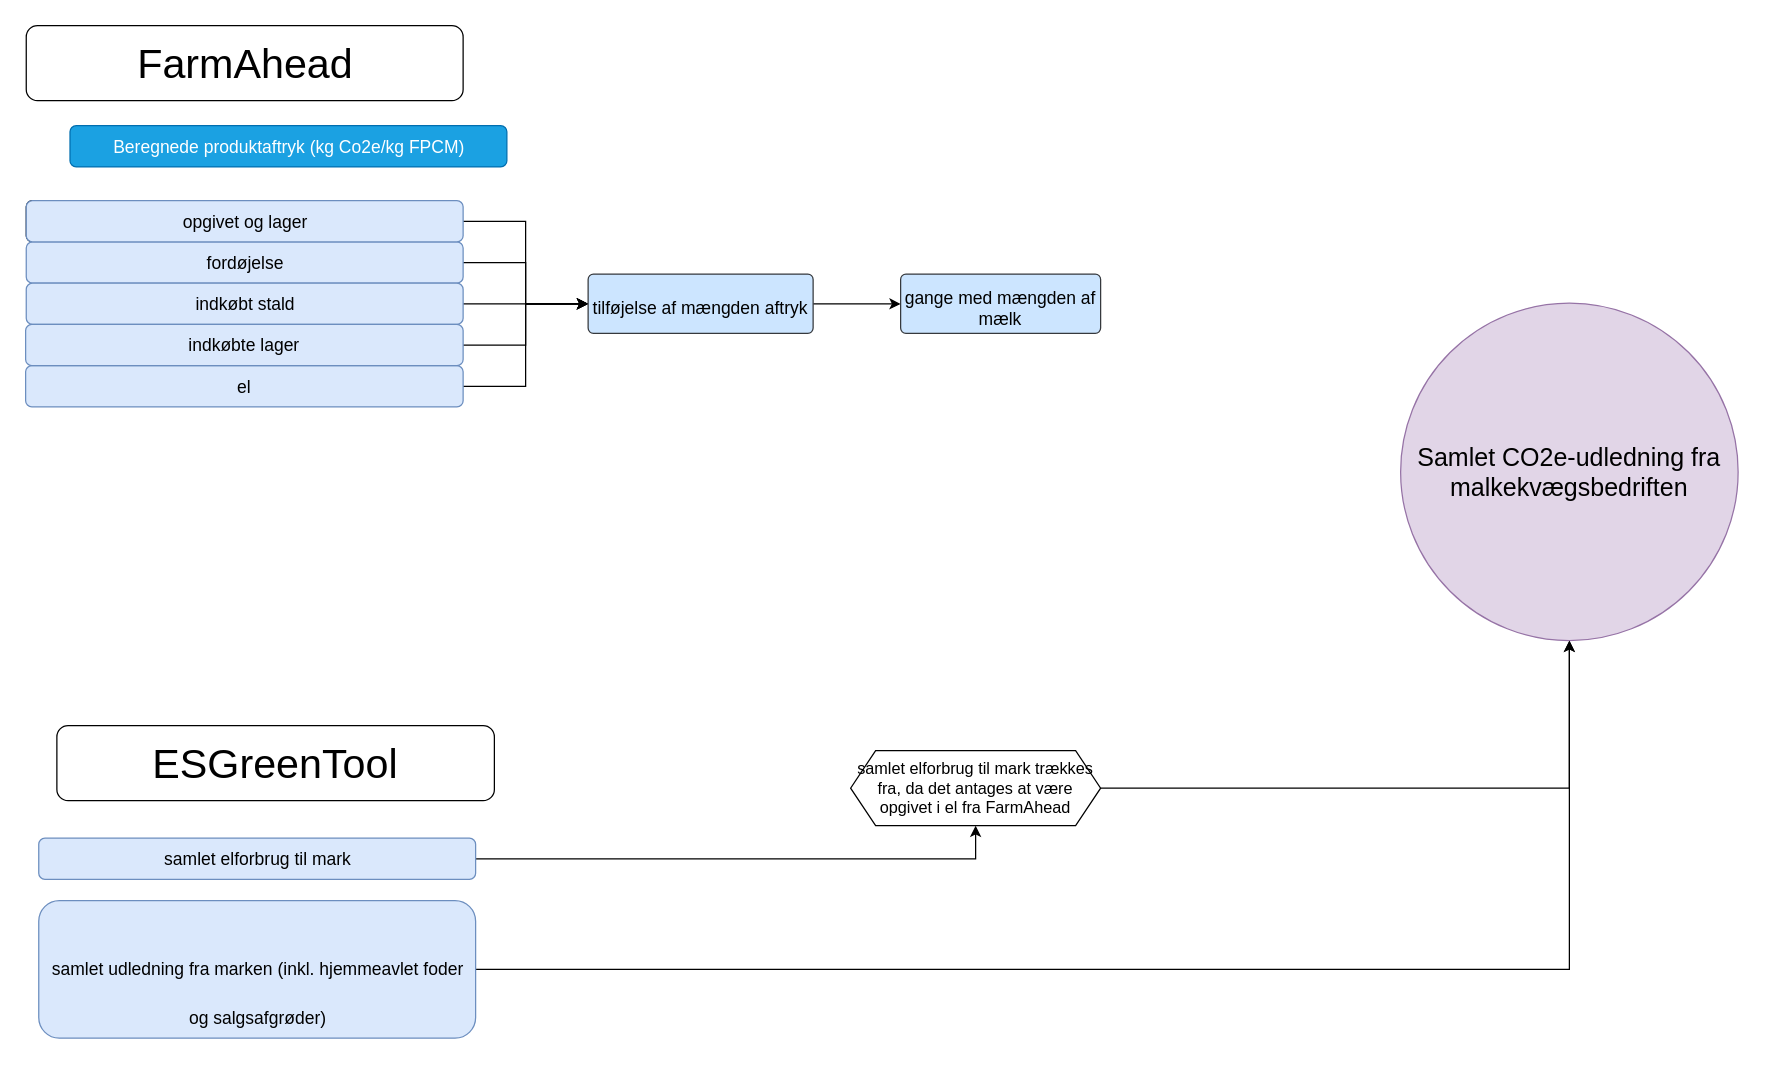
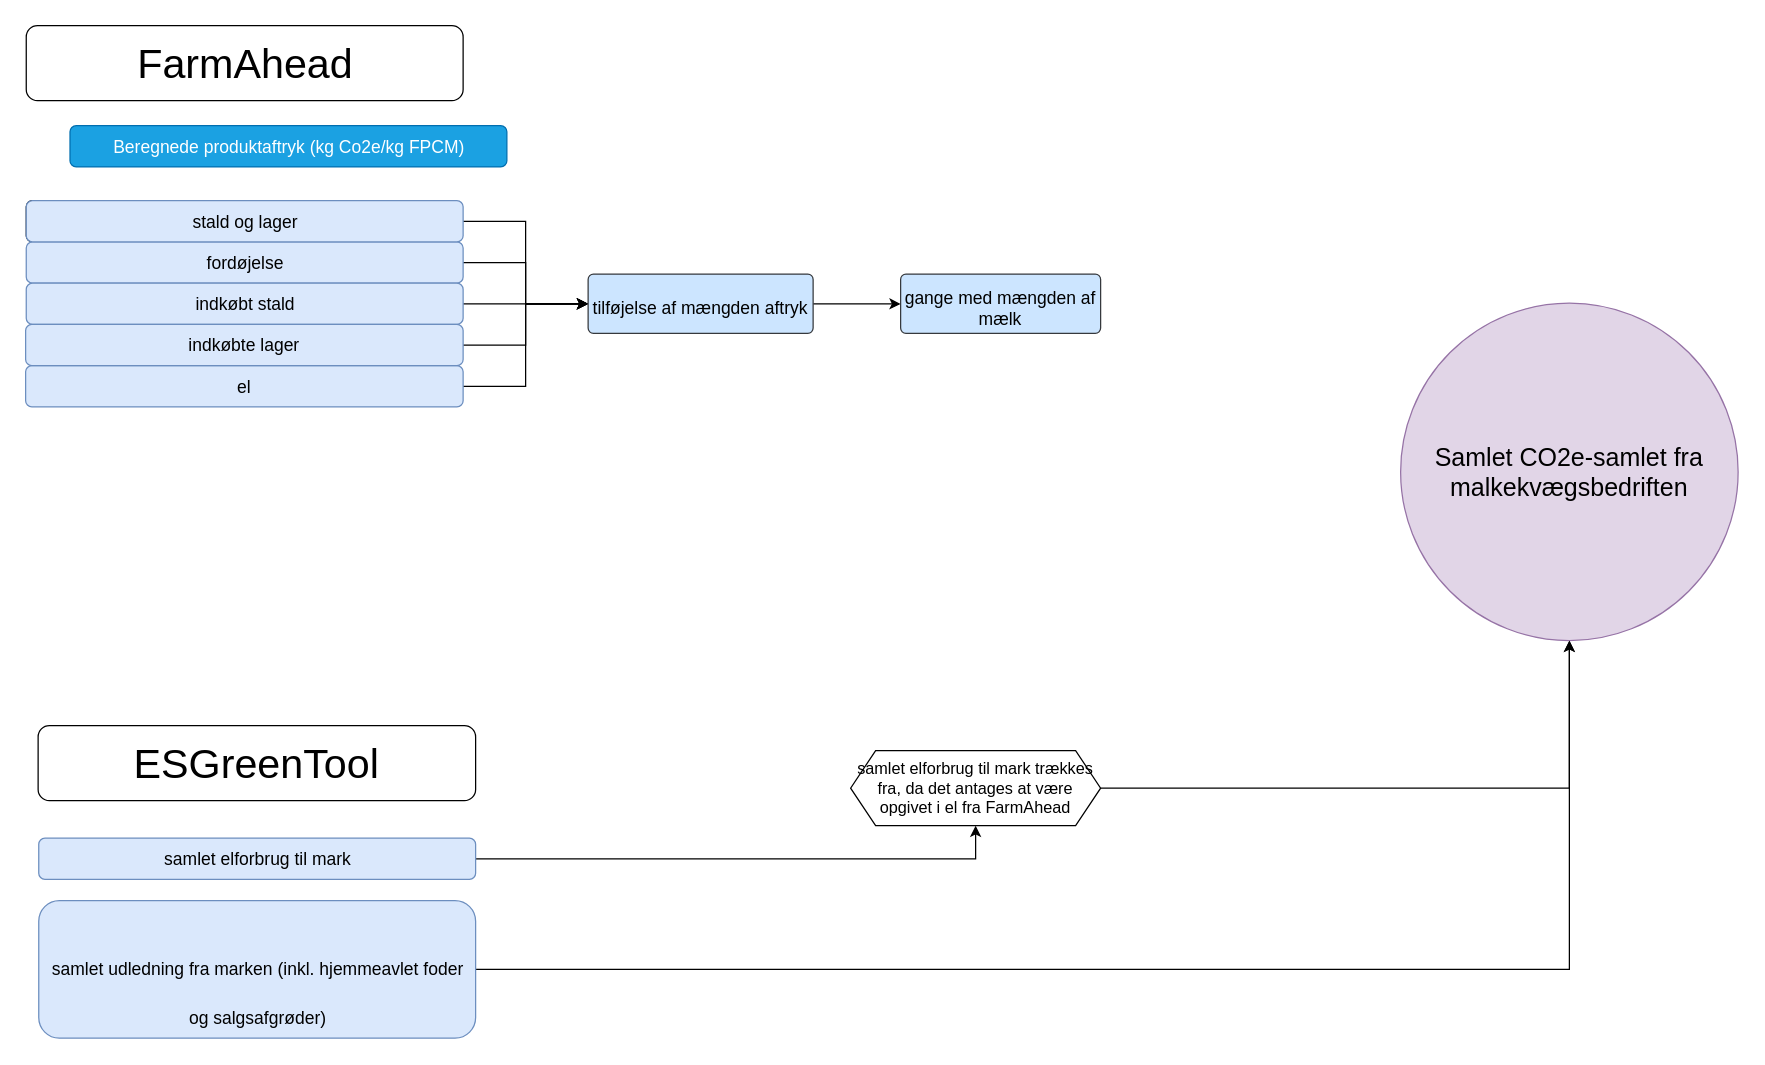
(246, 213) -> (246, 213)
(1569, 472) -> (1569, 472)
(276, 763) -> (257, 763)
